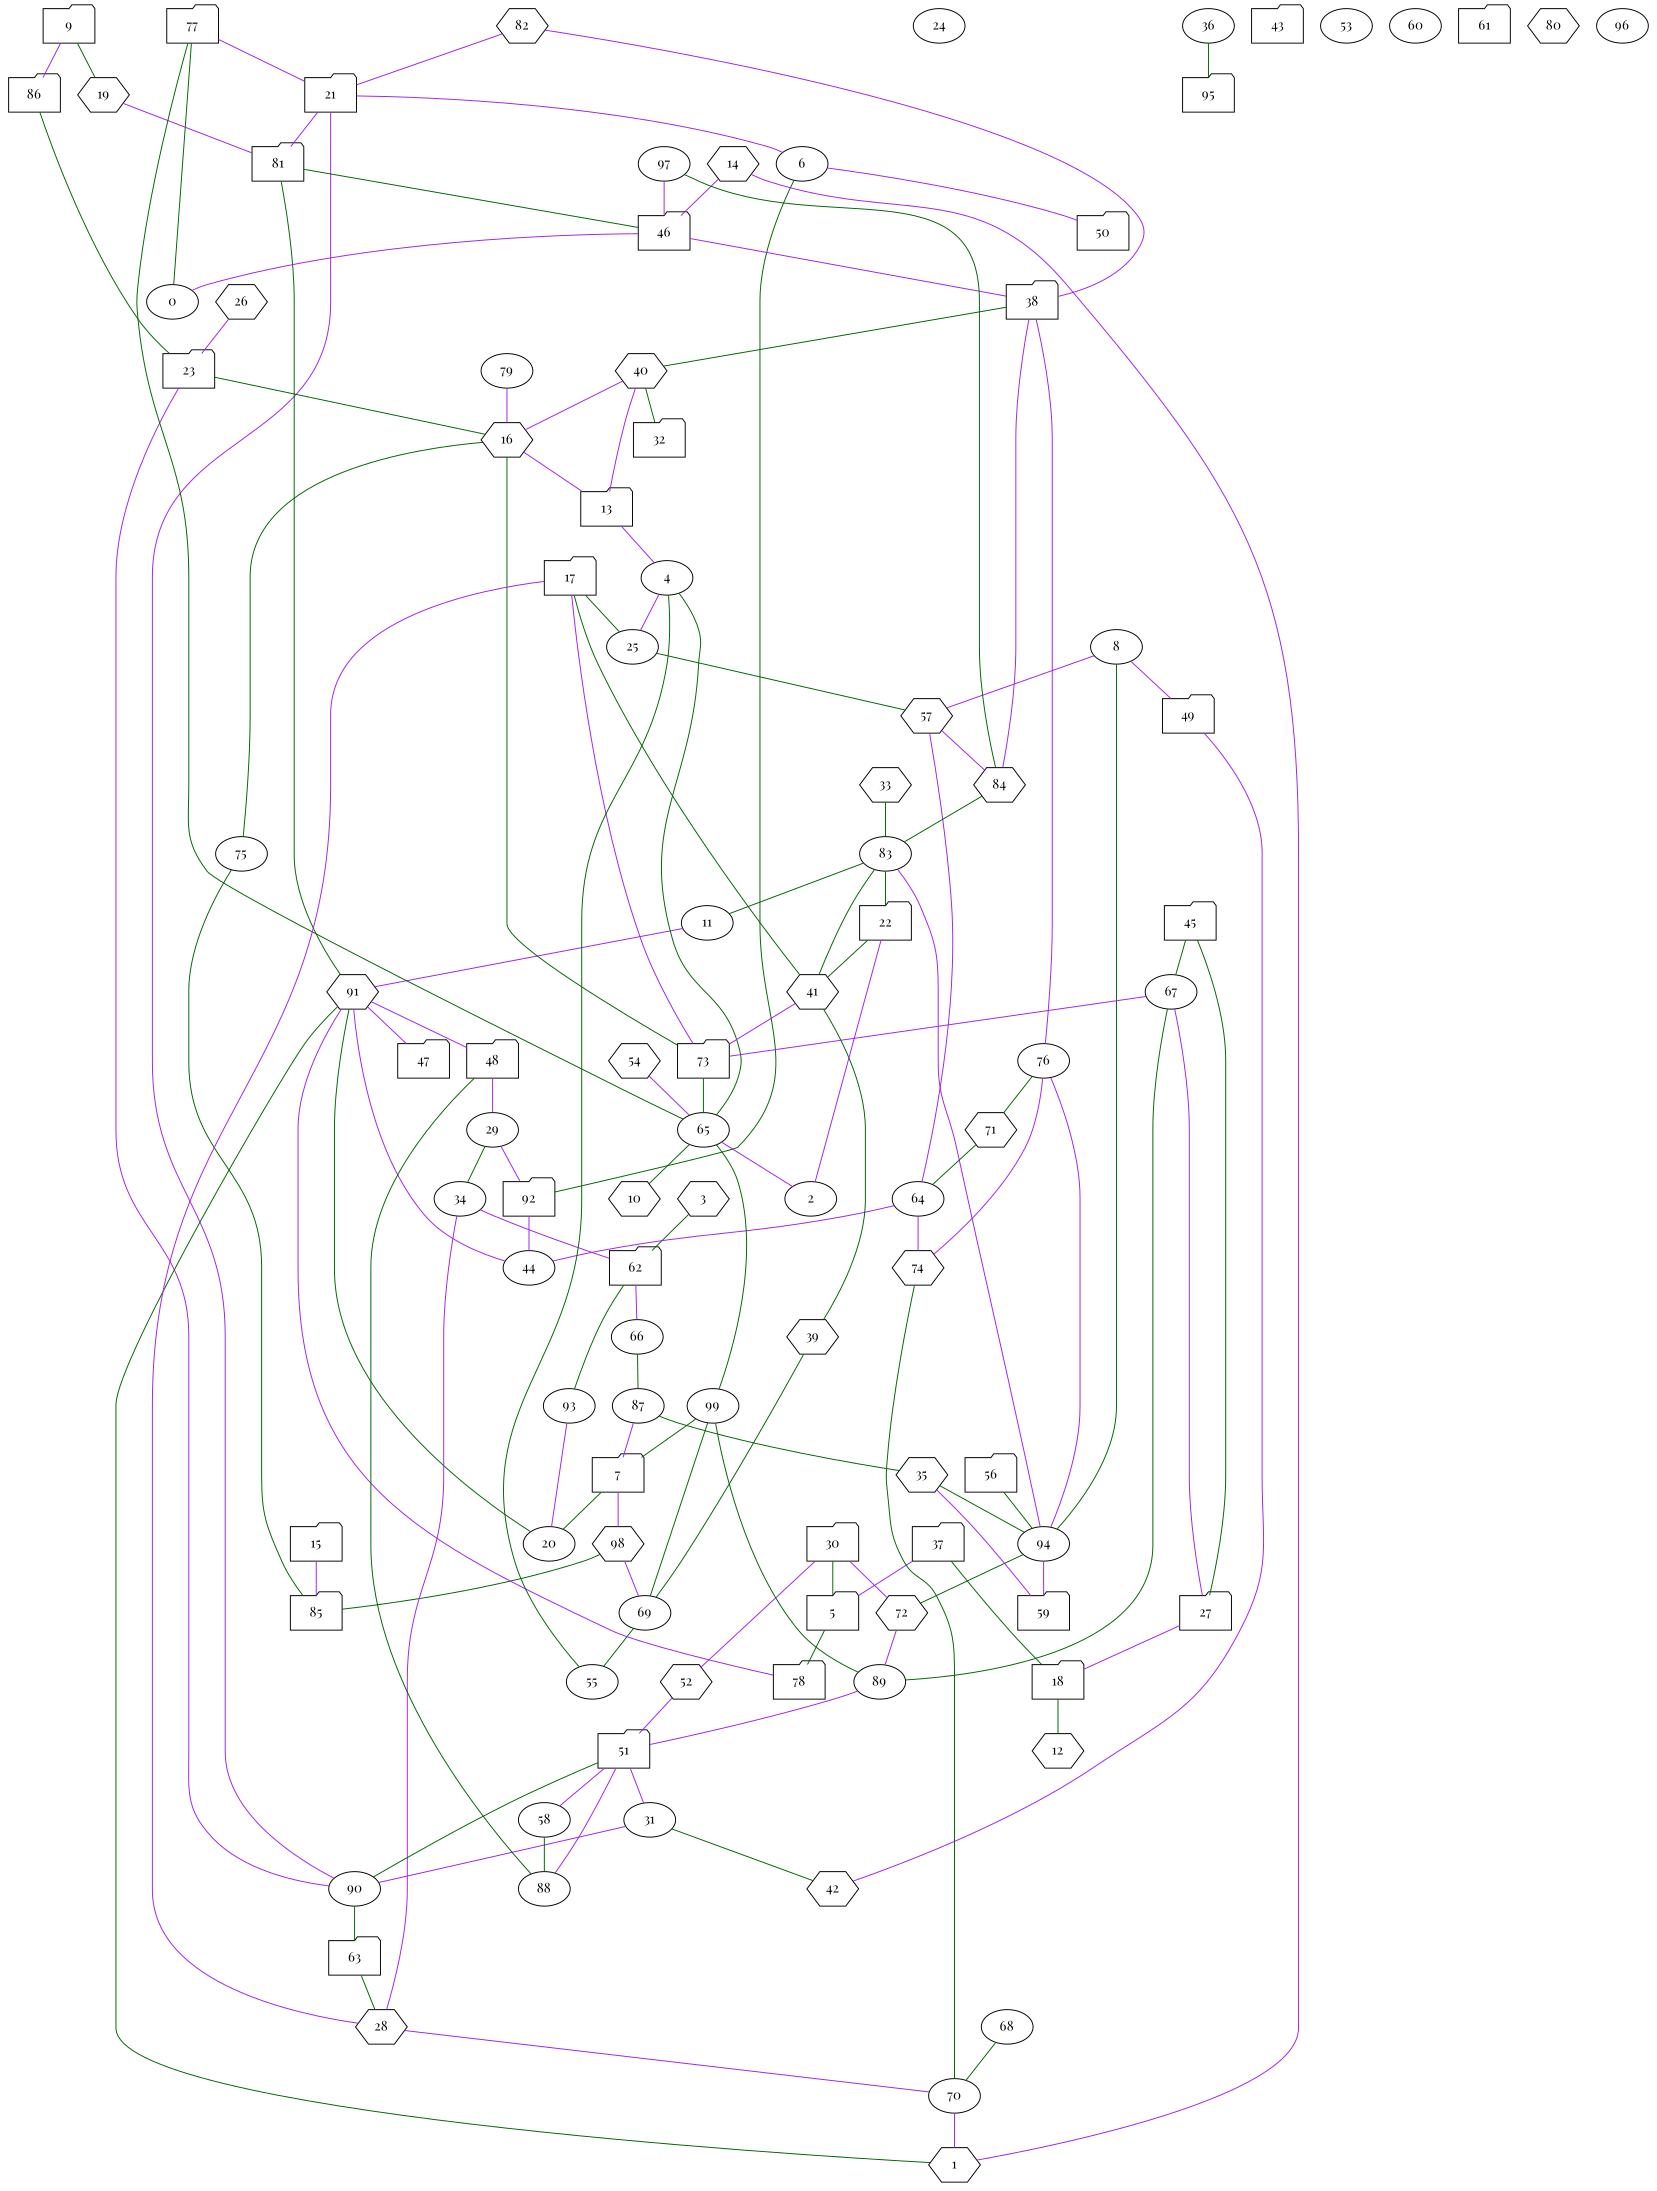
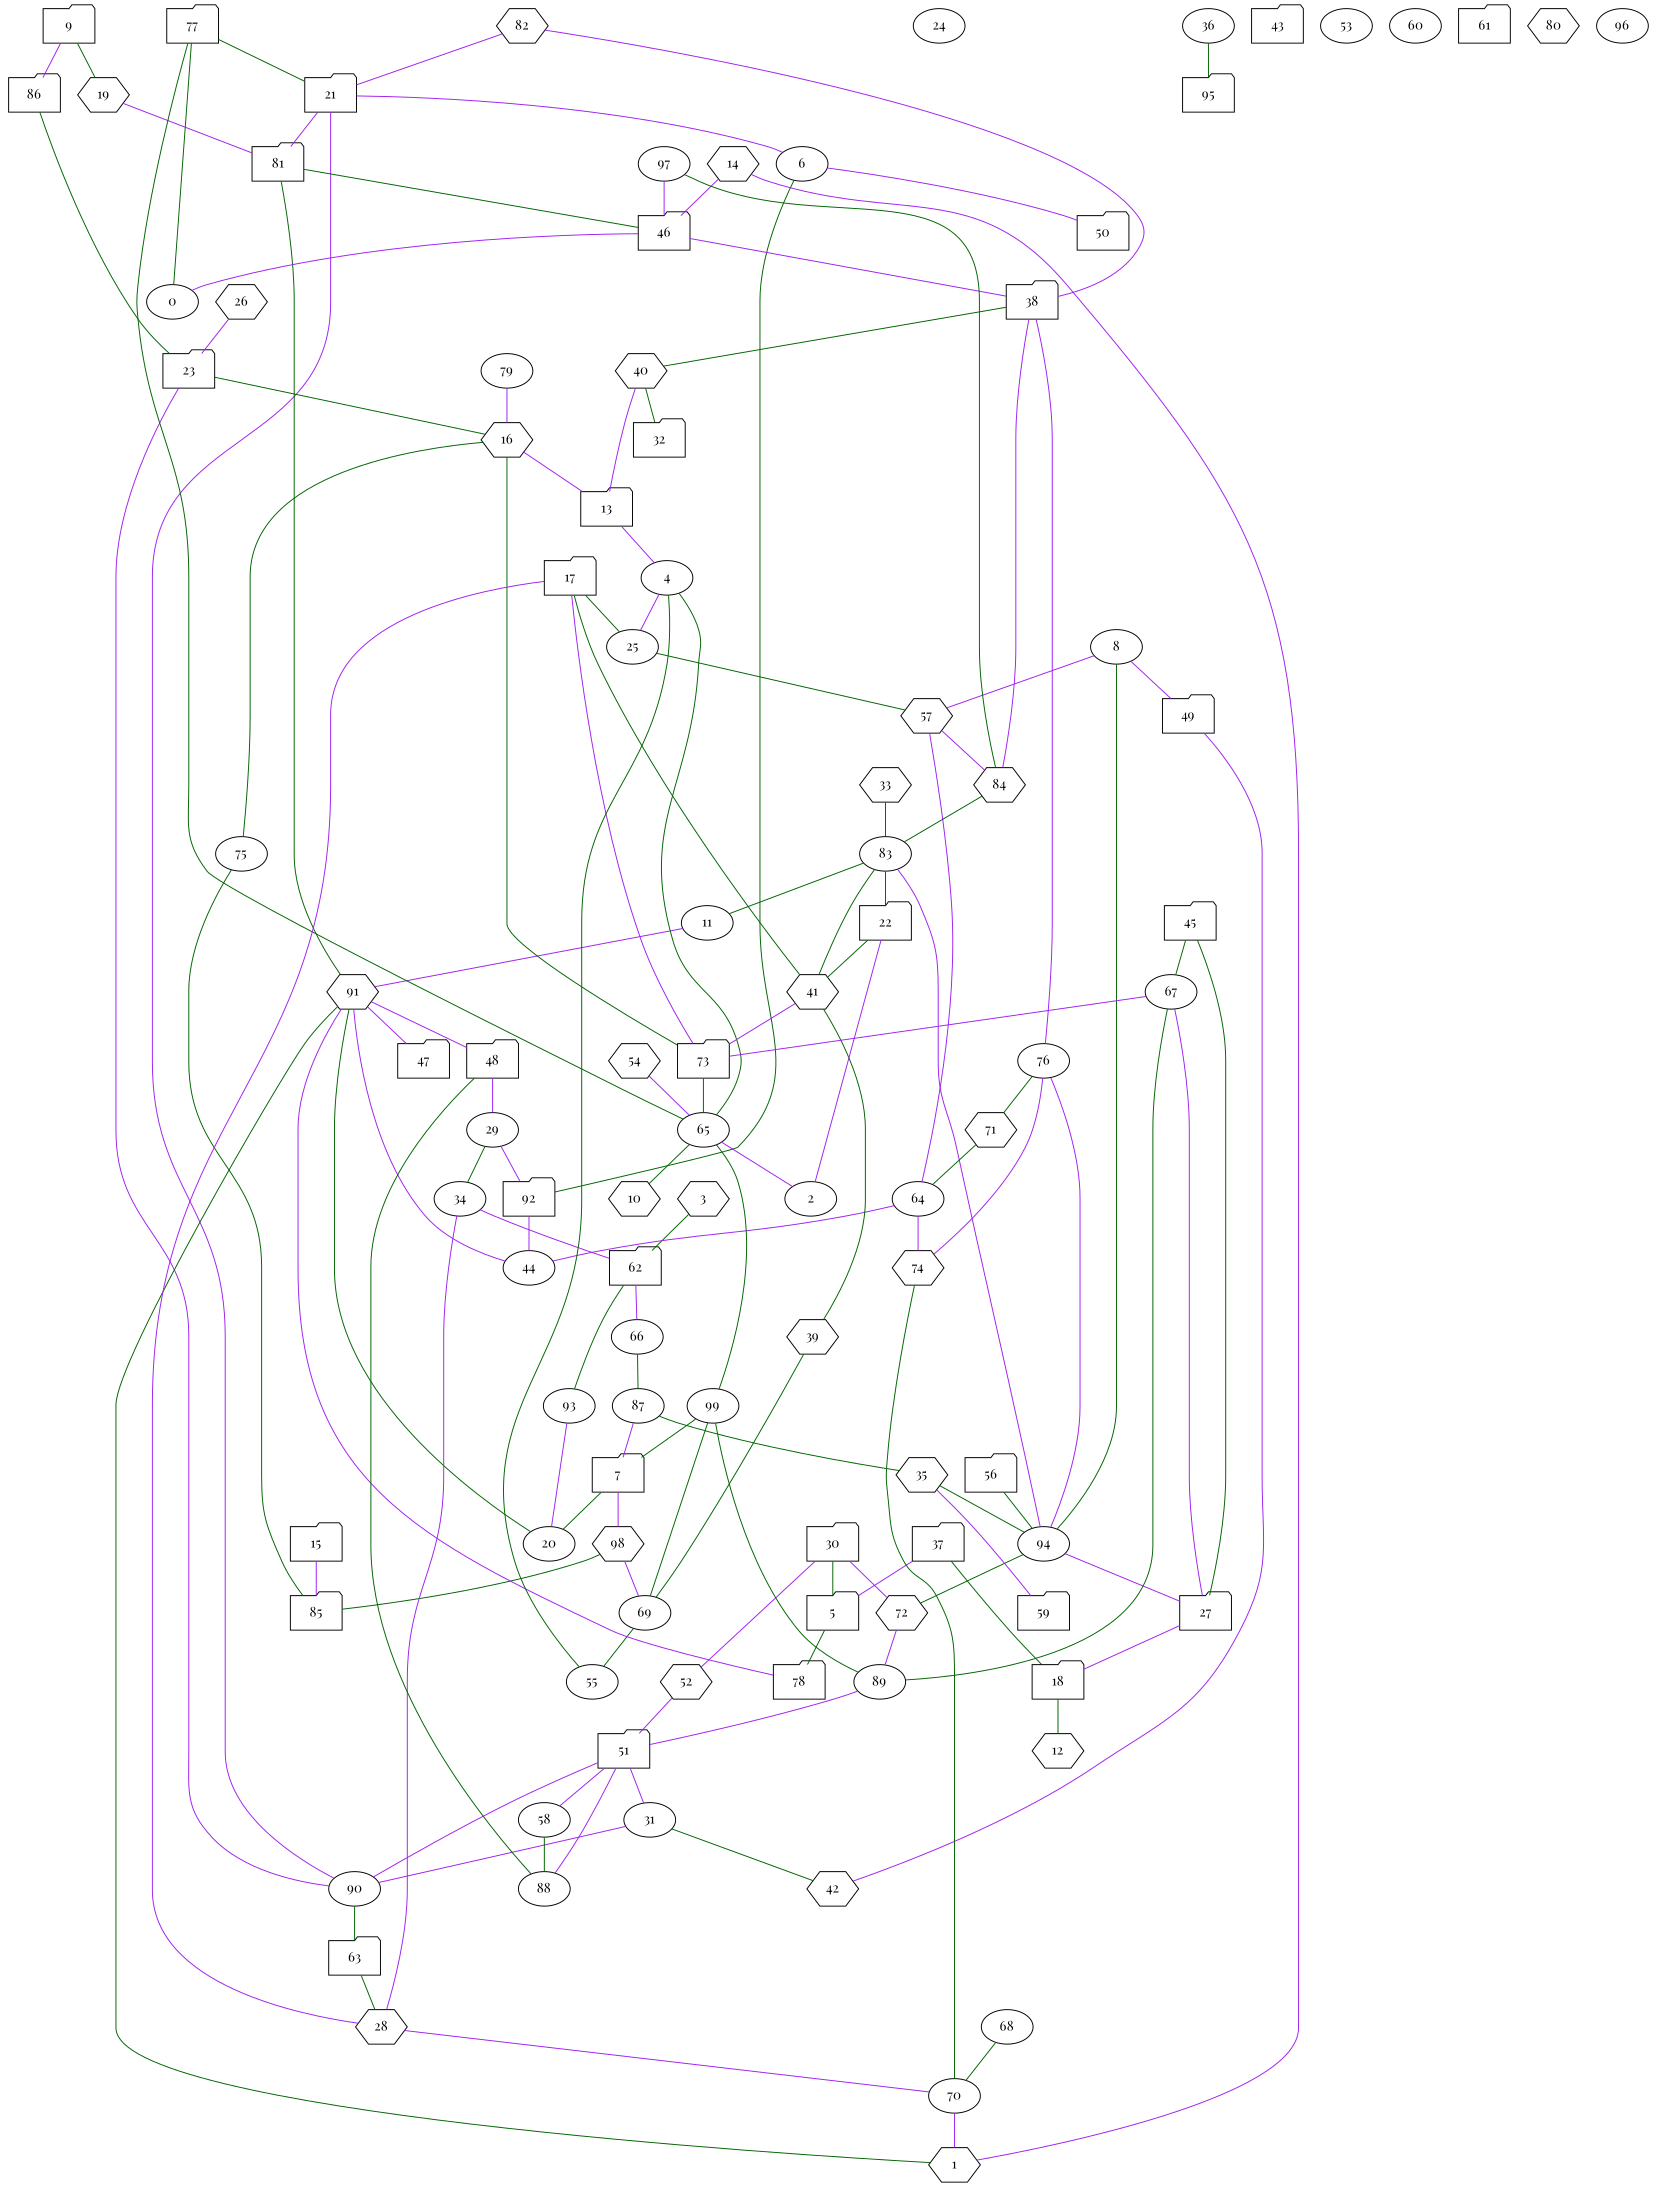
(261, 60) -> (261, 60)
(574, 405) -> none
(1044, 1578) -> (1122, 1577)
(478, 1819) -> (478, 1819)
